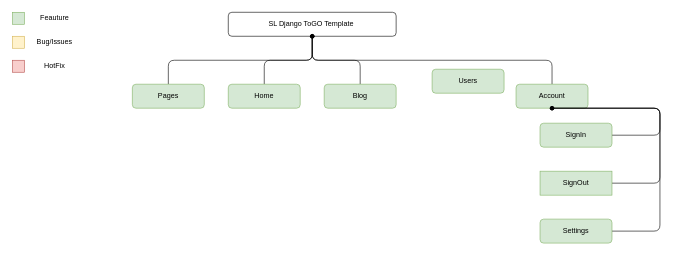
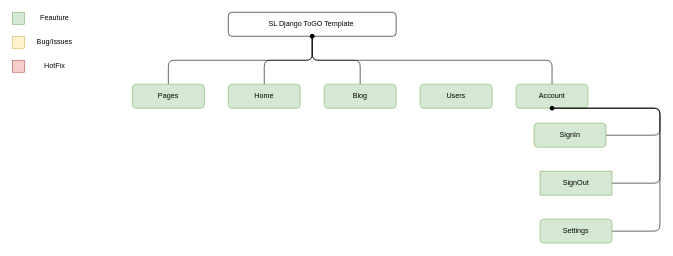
(468, 81) -> (456, 96)
(576, 135) -> (570, 135)
